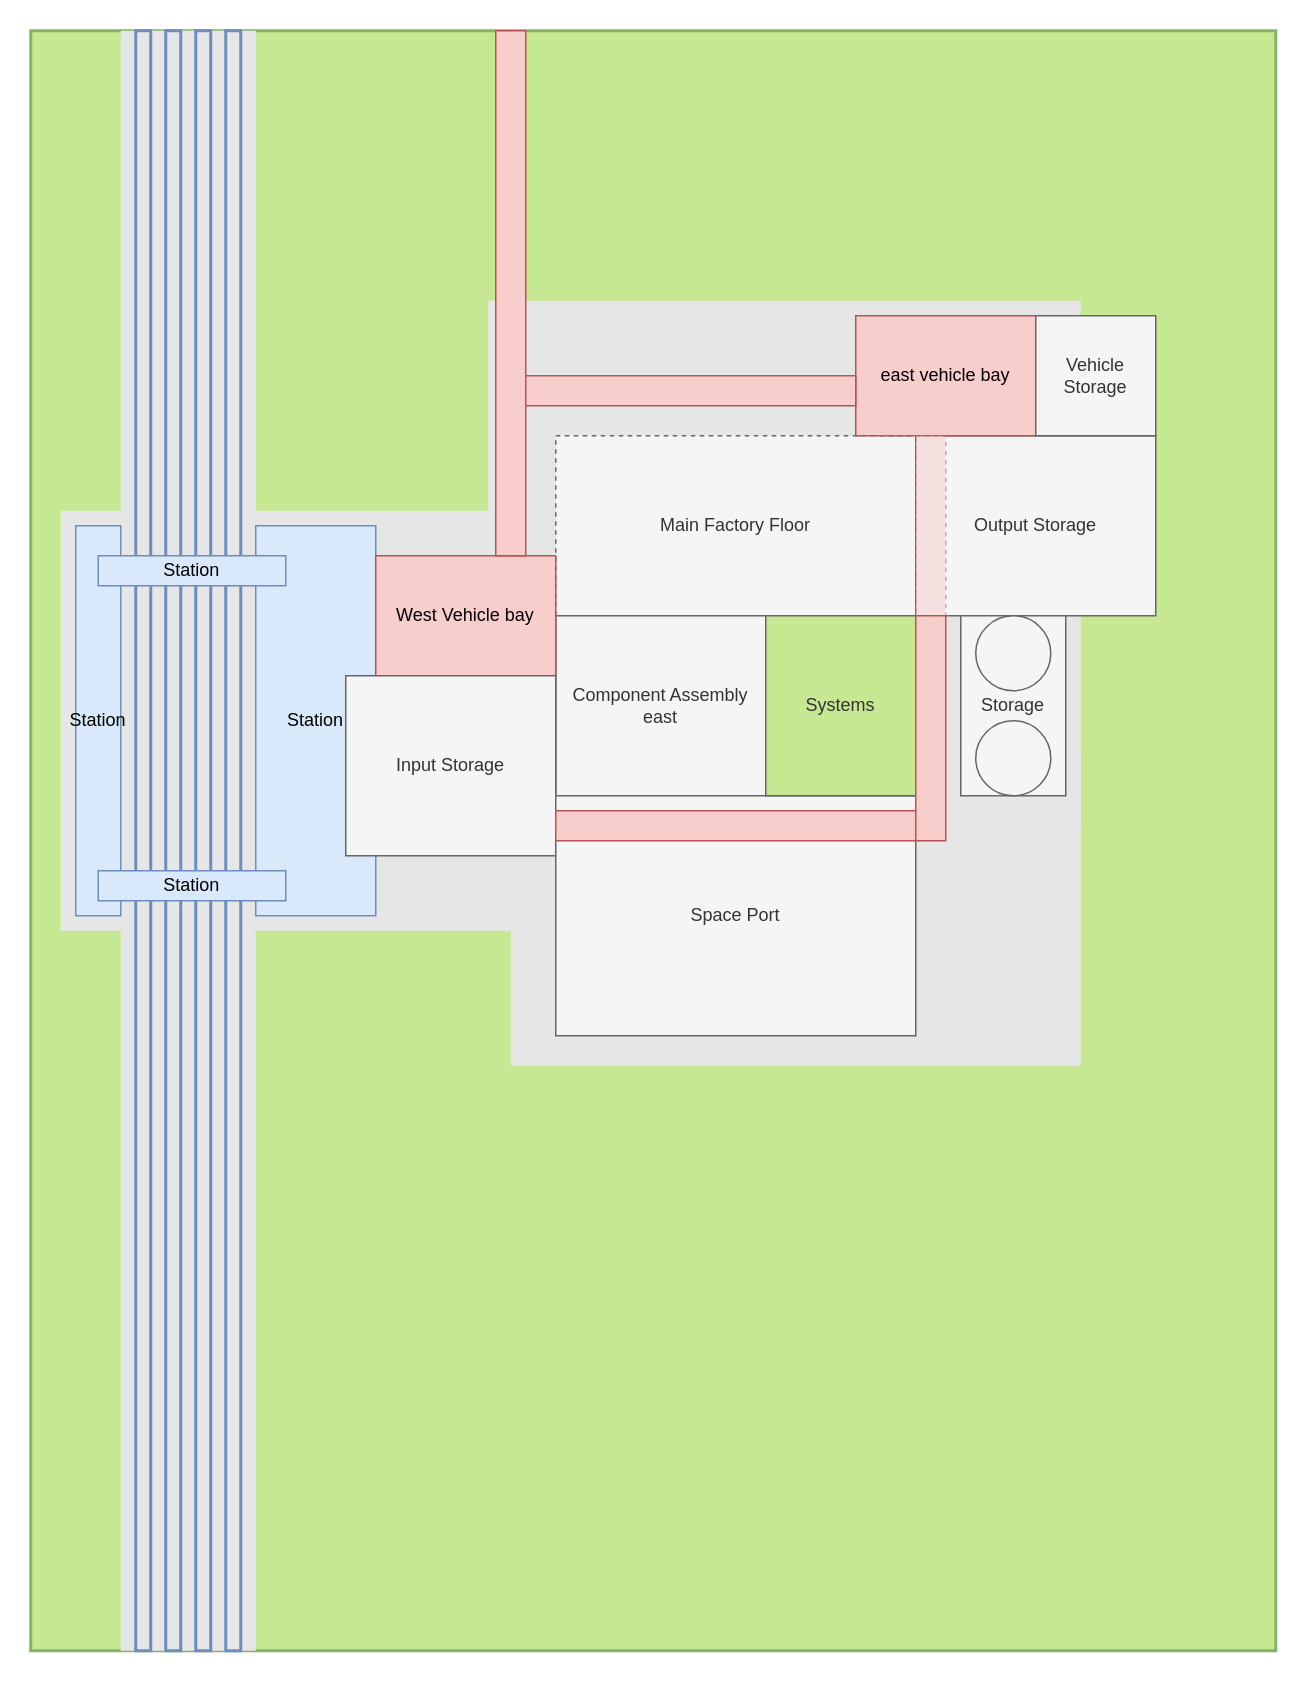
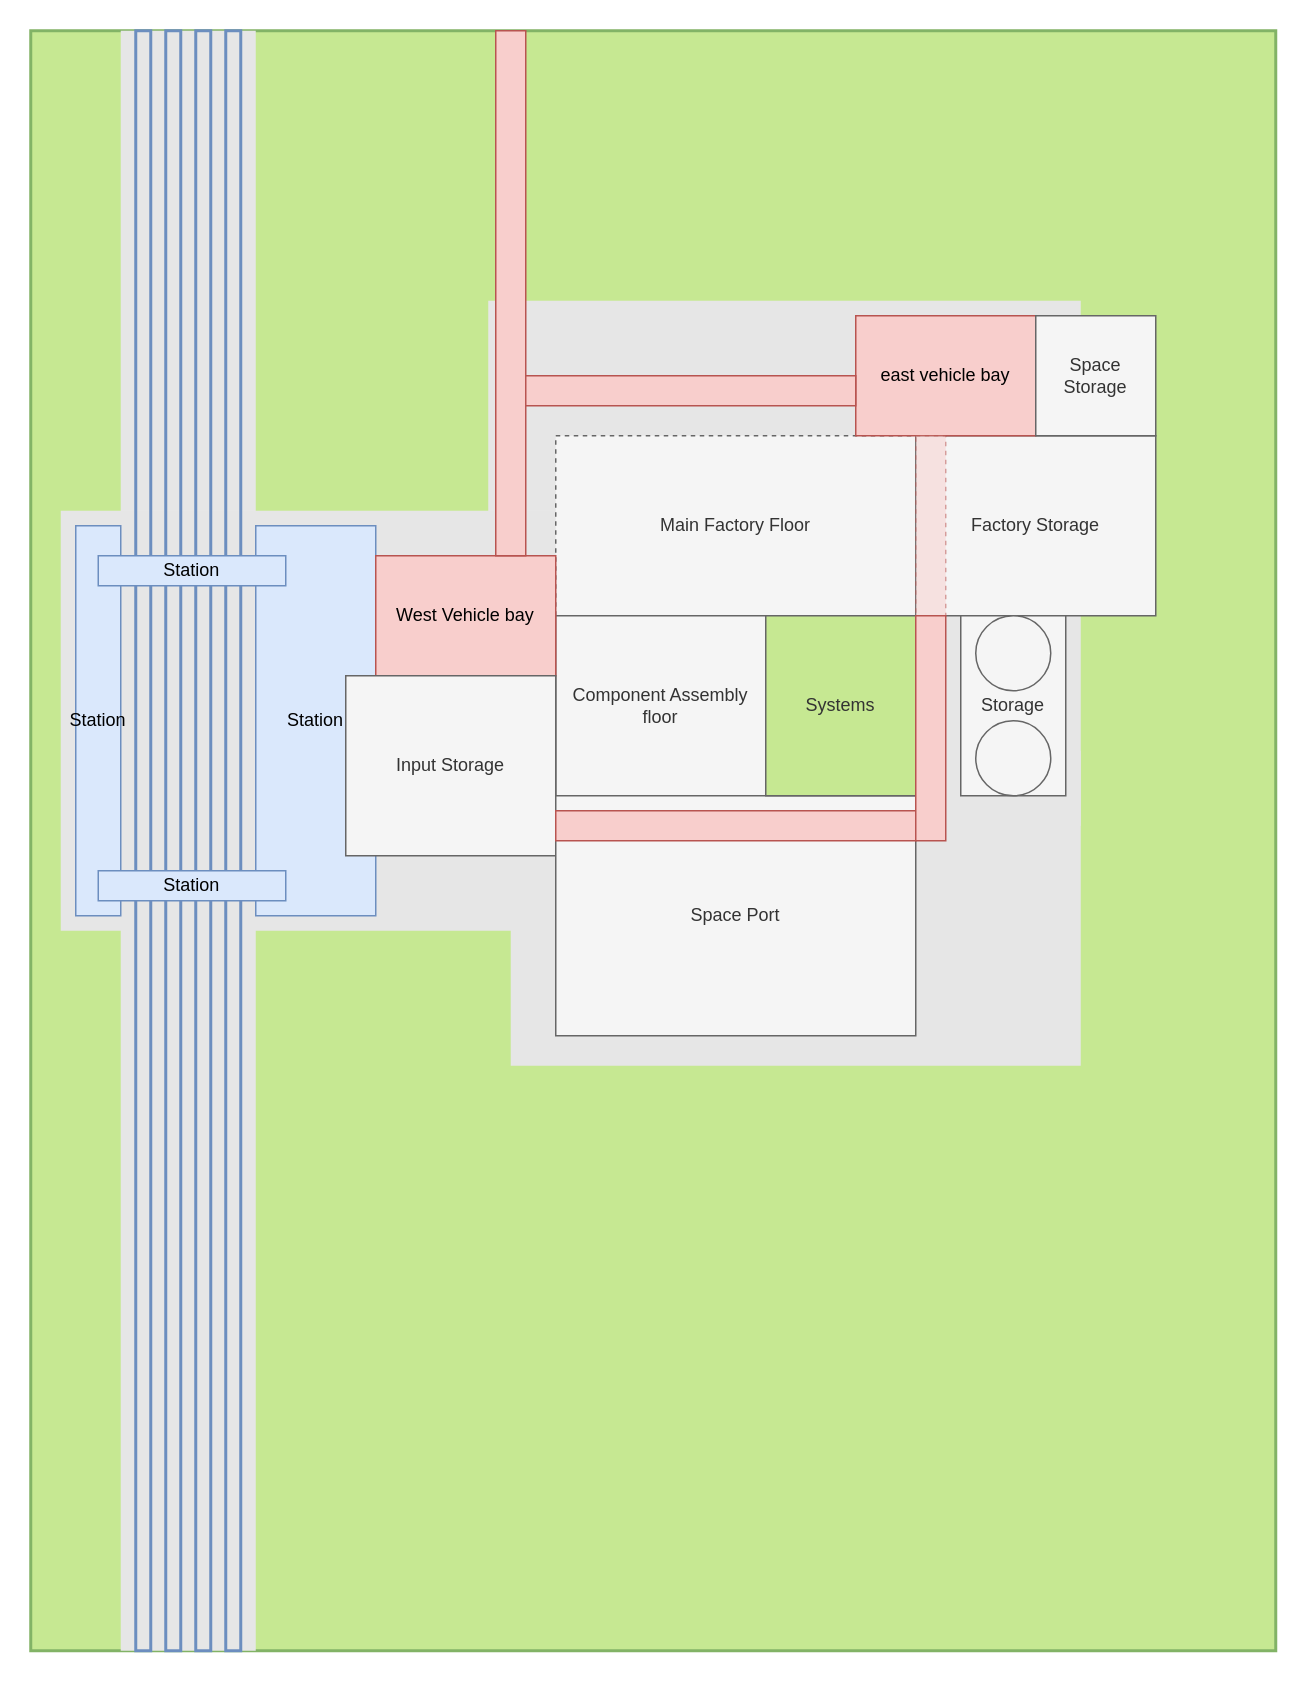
(1096, 376) -> (1096, 376)
(1036, 526) -> (1036, 526)
(661, 706) -> (661, 706)
